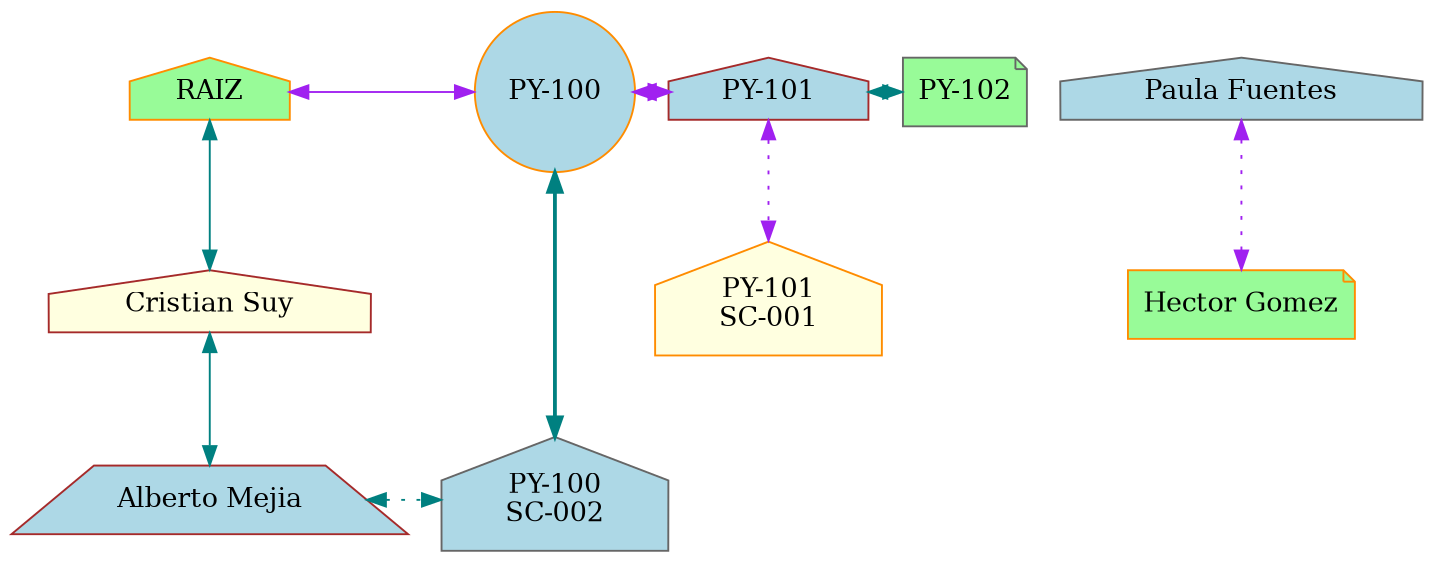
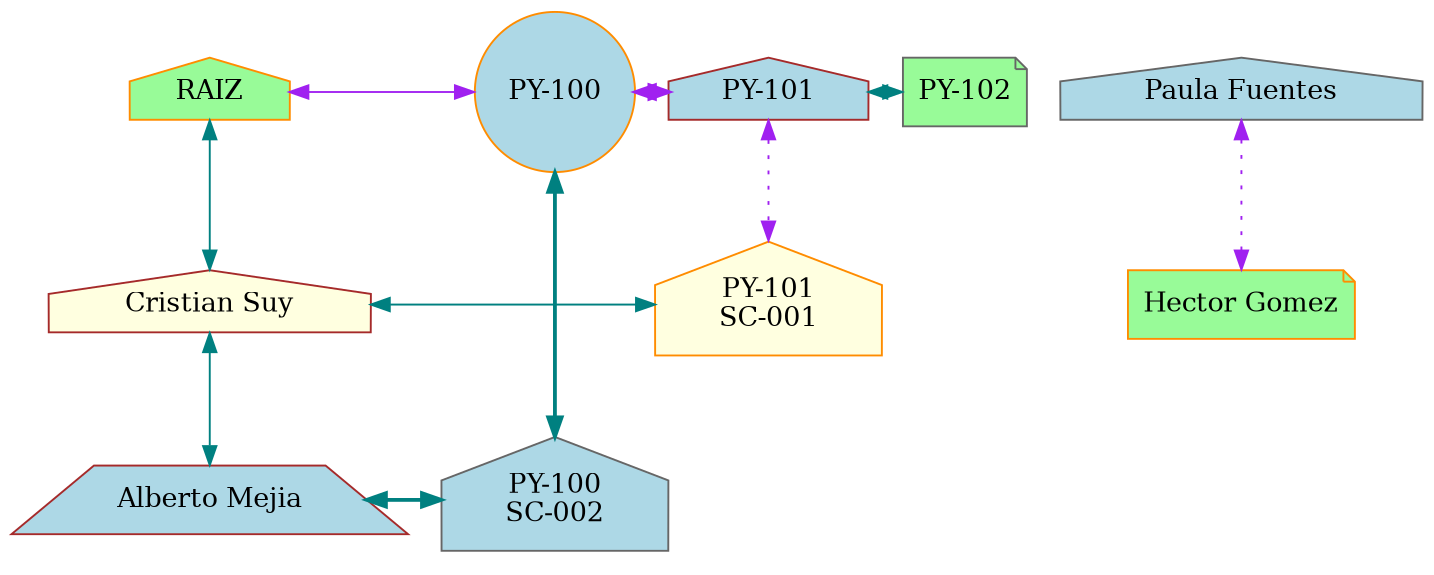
none -> (513, 305)
(404, 500) -> (404, 500)
